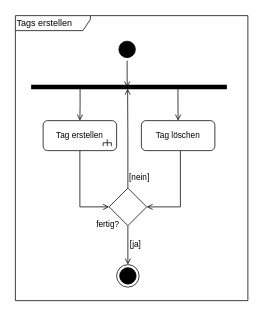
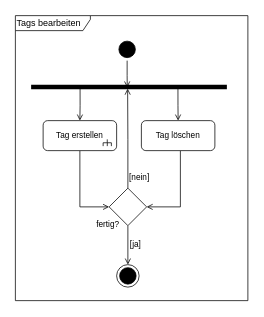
(49, 23) -> (52, 23)
